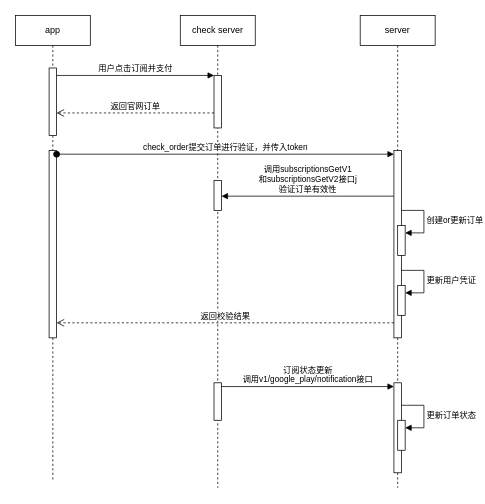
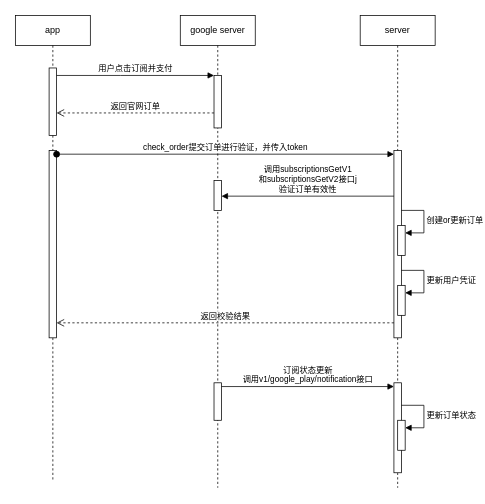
(218, 30) -> (218, 30)
